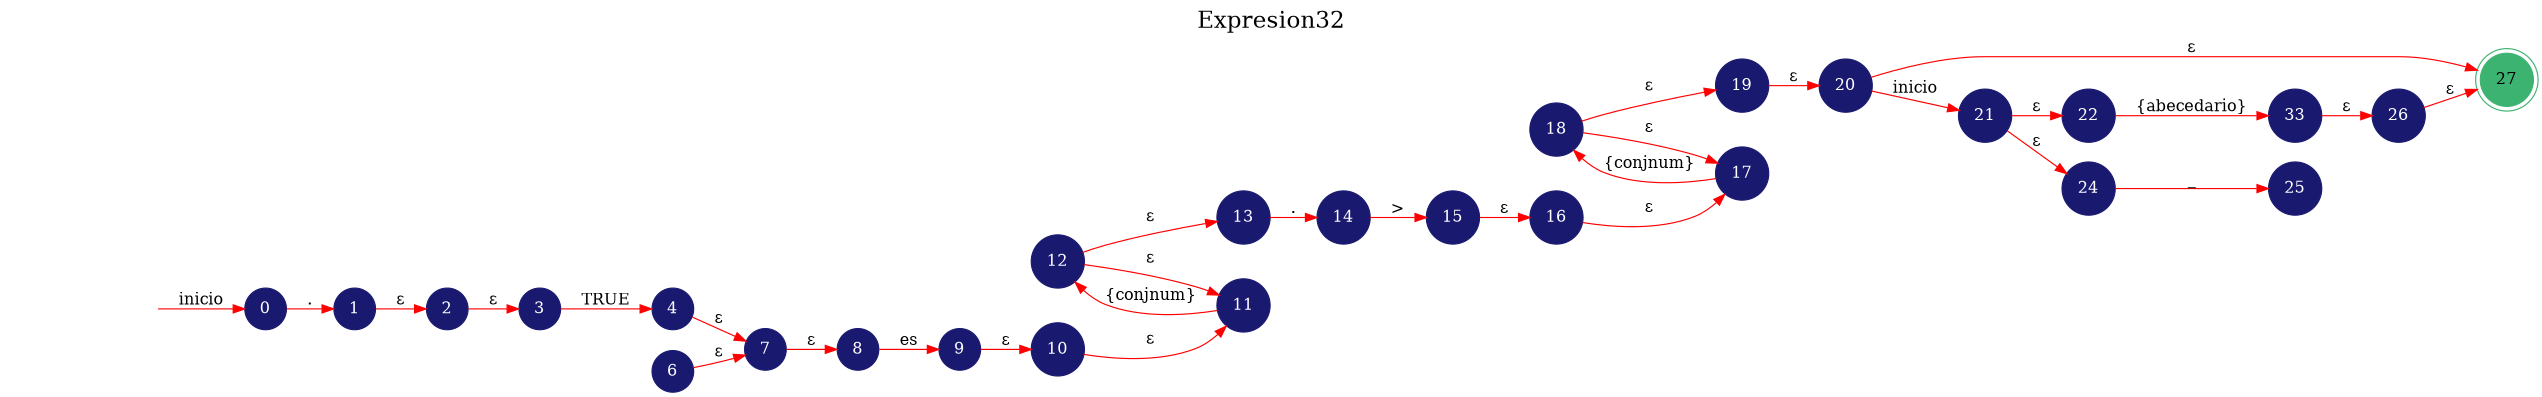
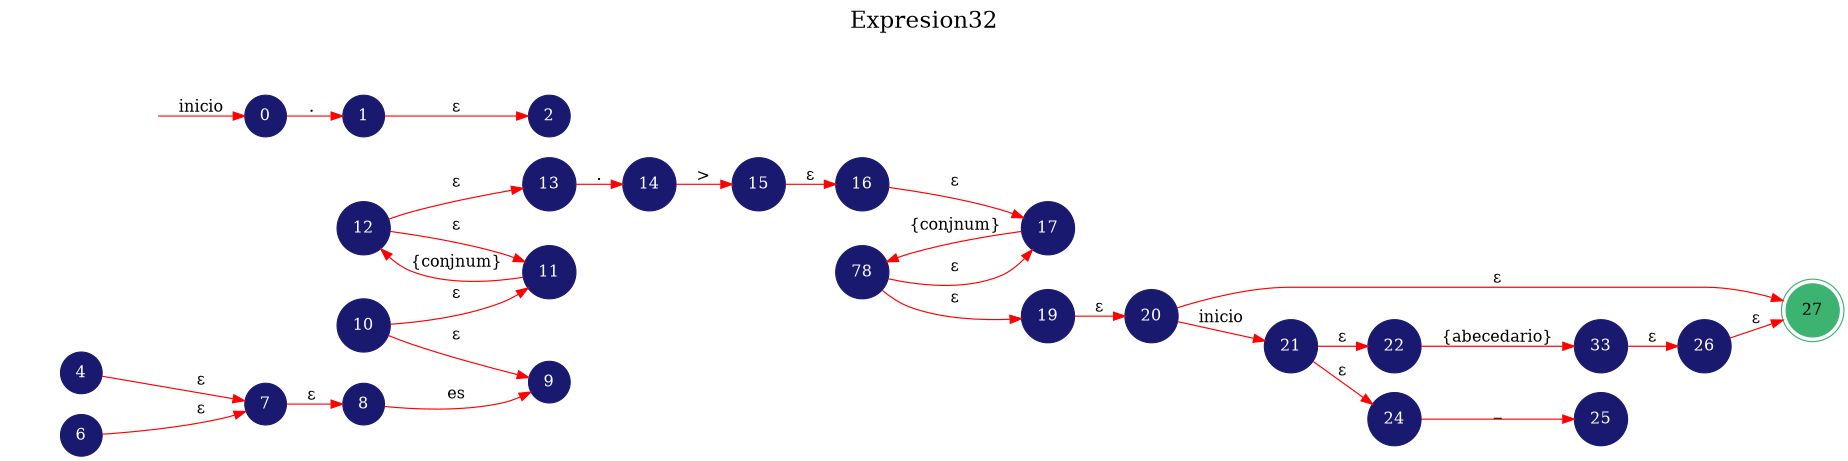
(1556, 130) -> (862, 272)
(540, 309) -> none
(1000, 349) -> (452, 357)
